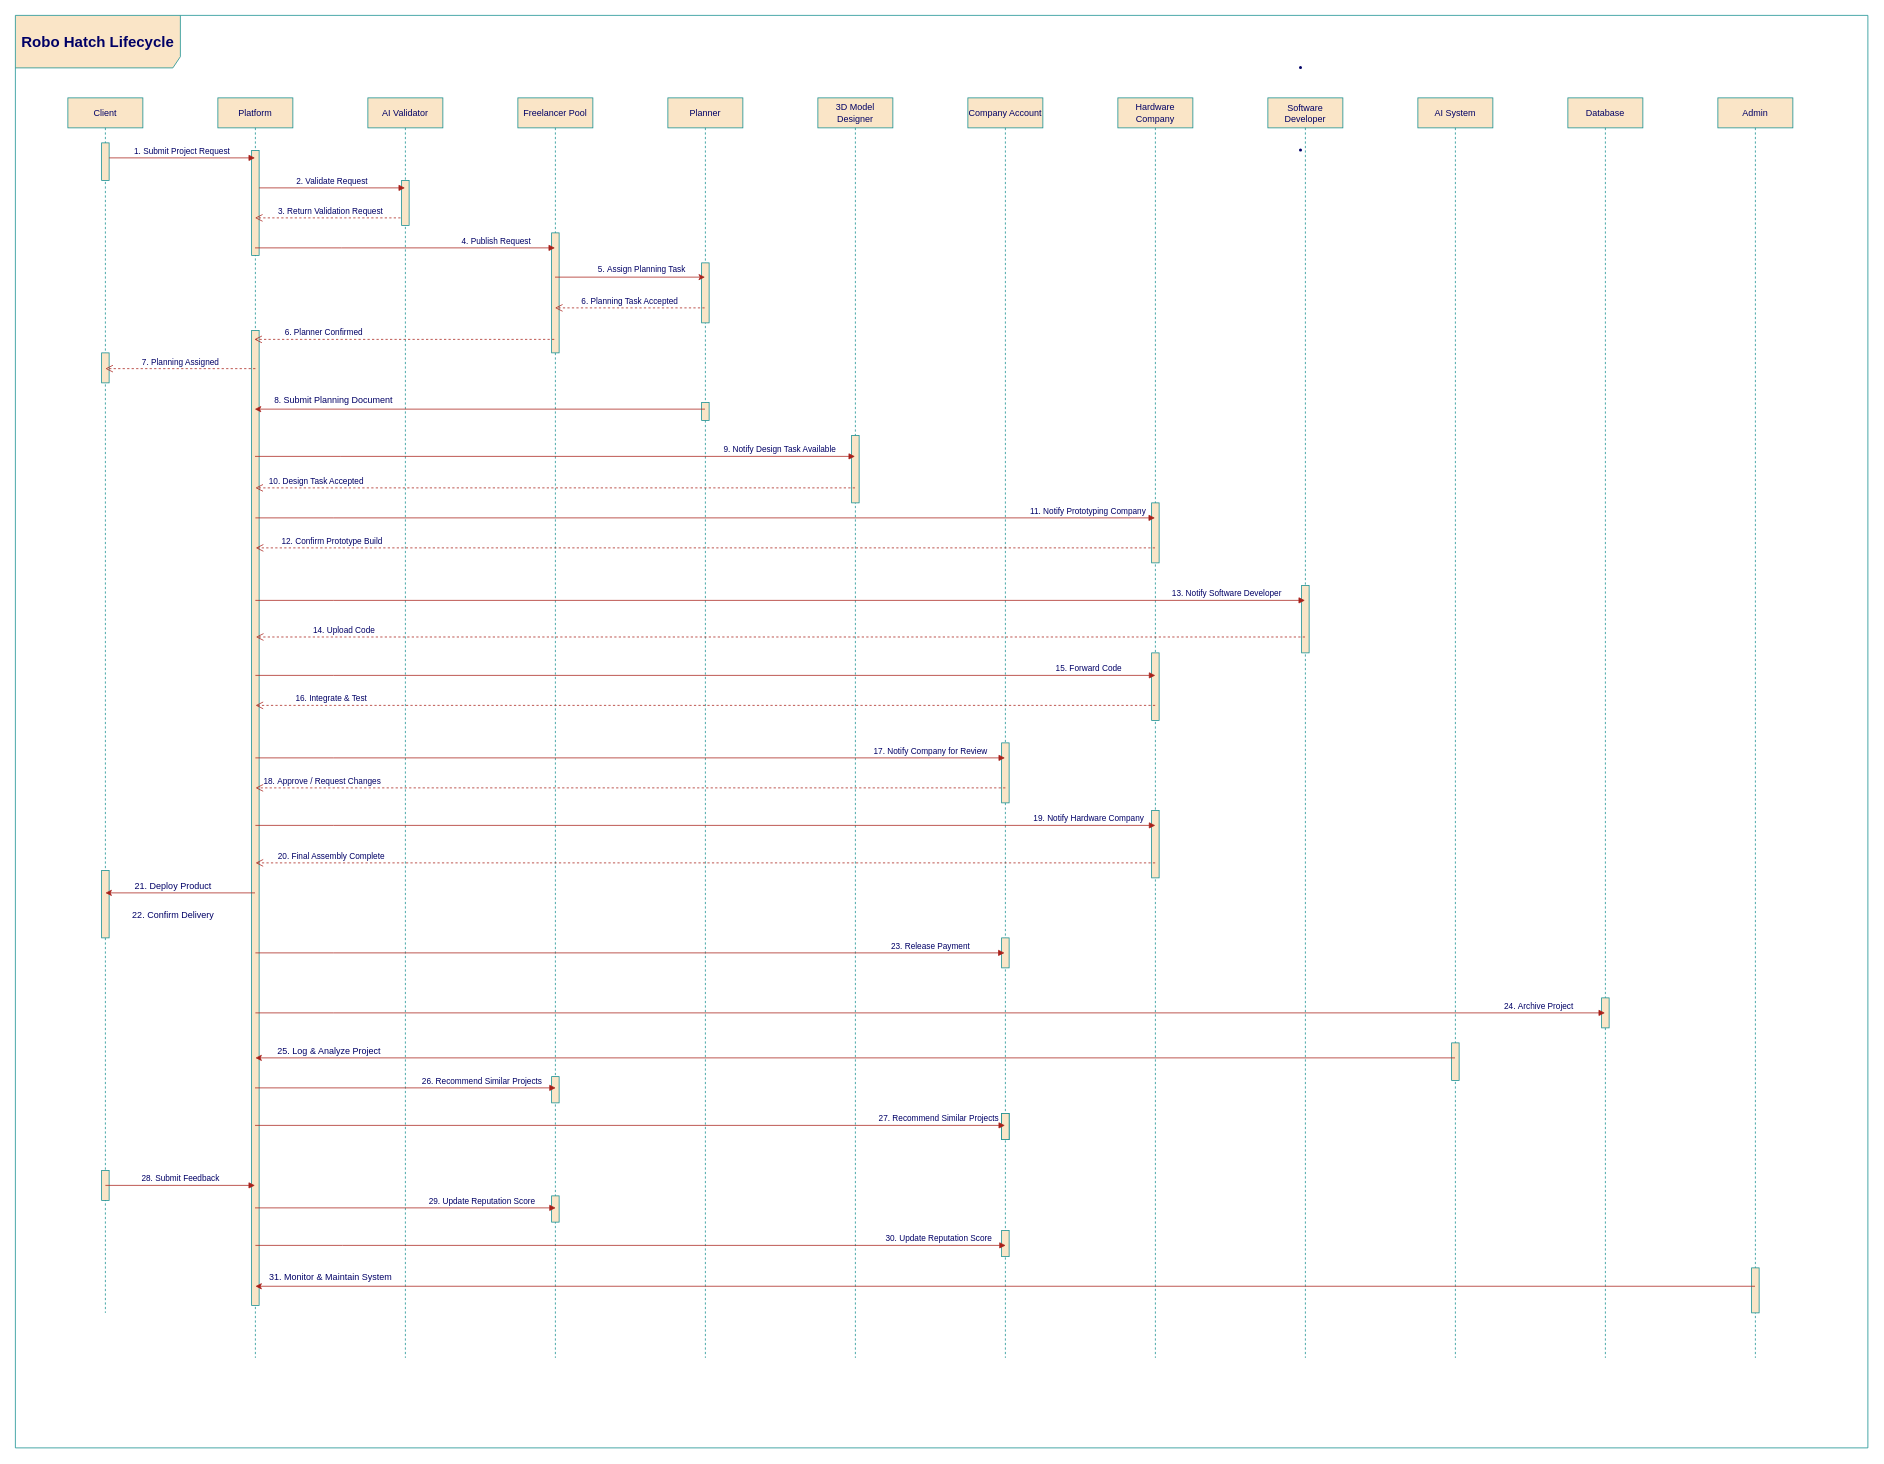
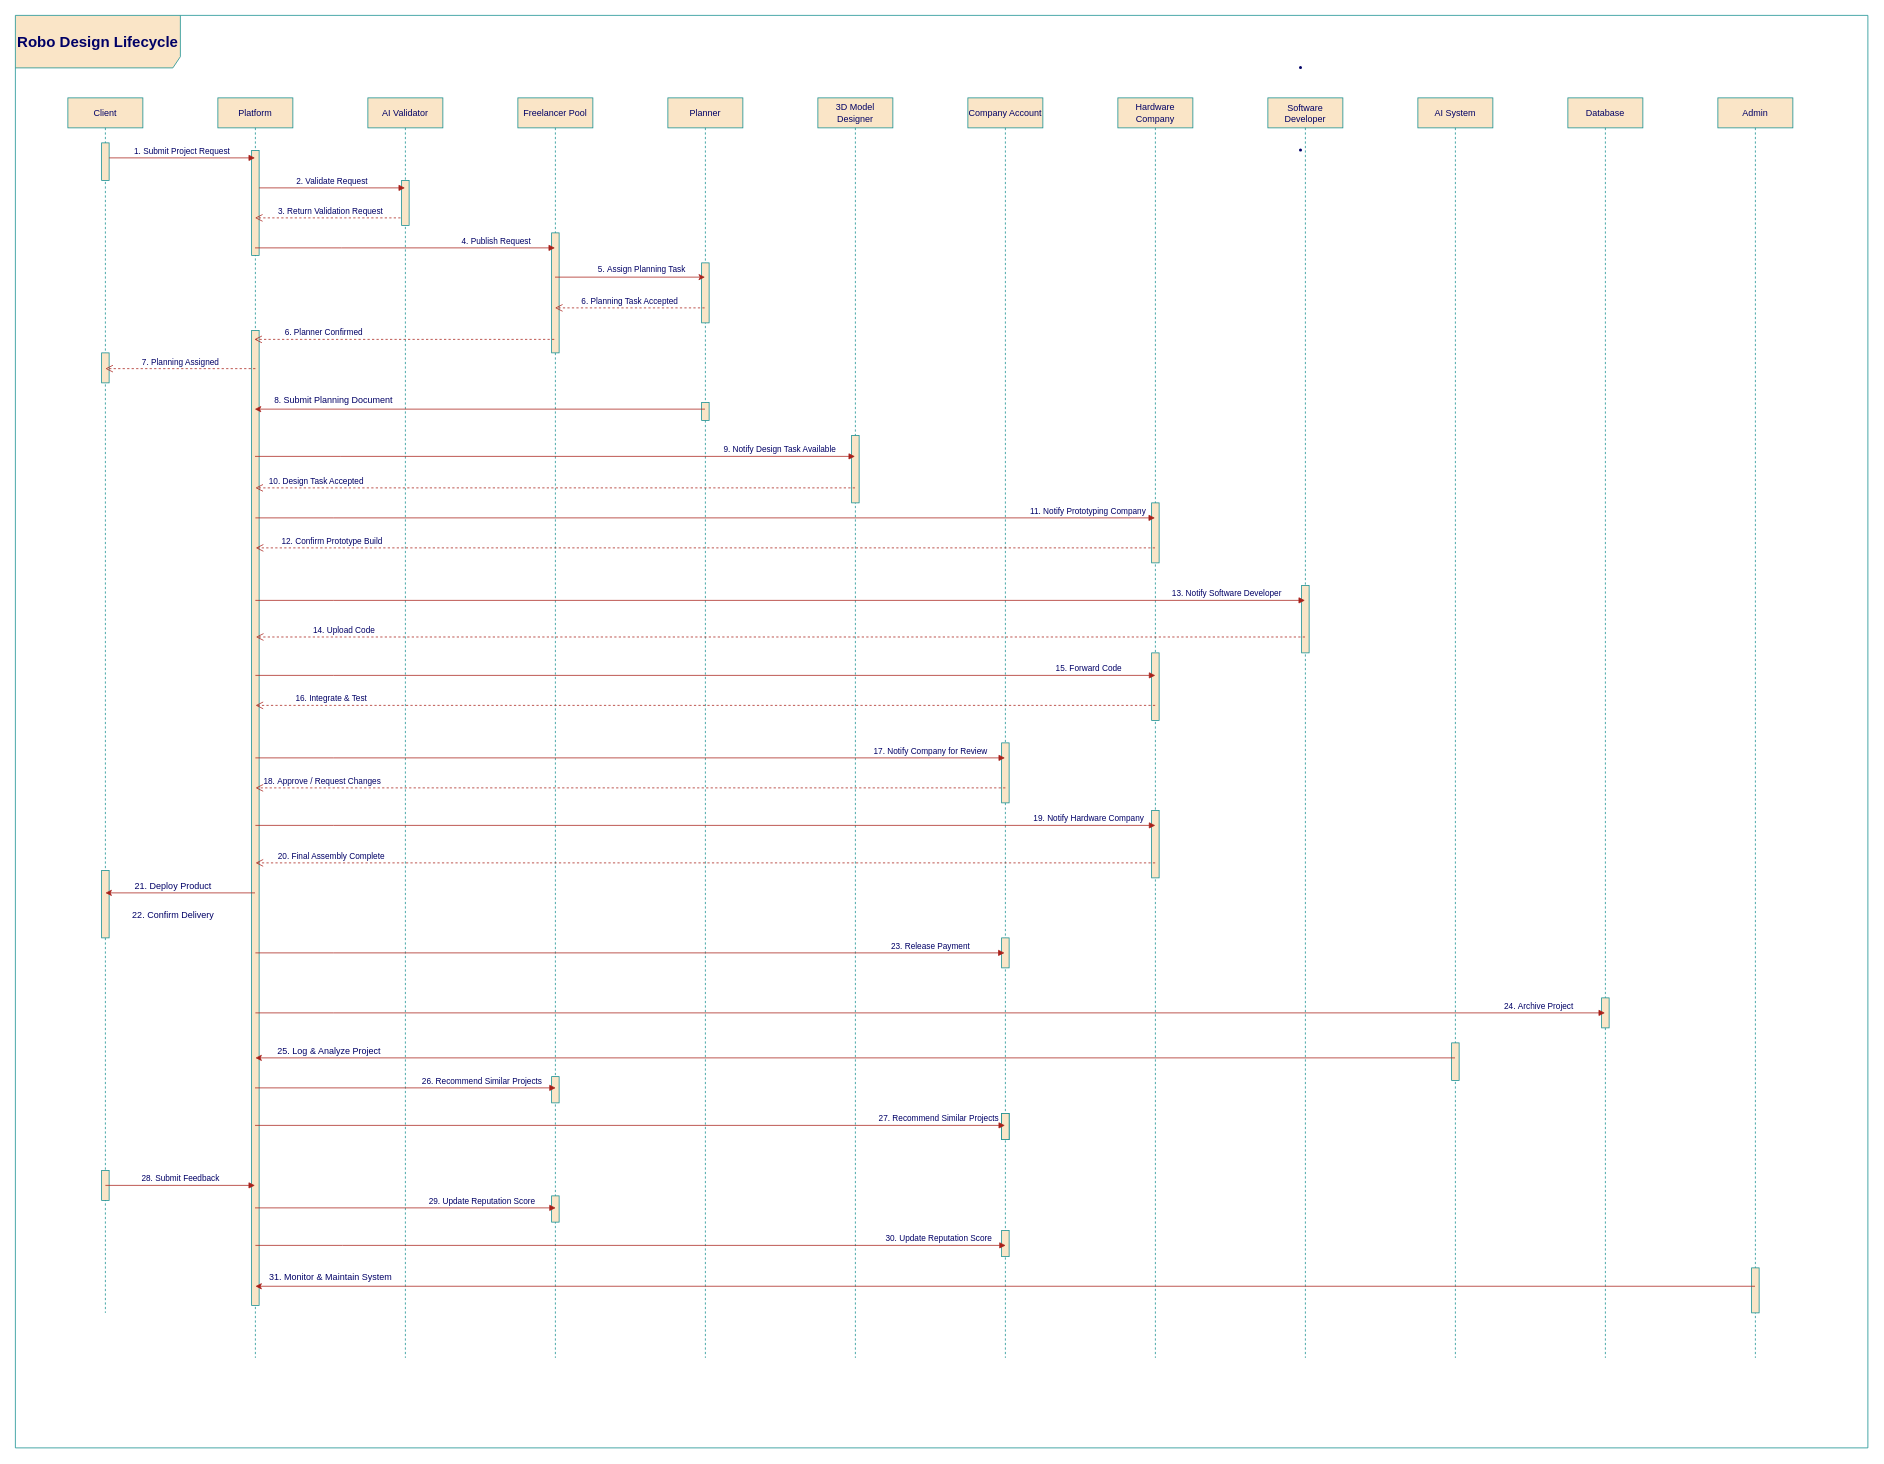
(98, 42) -> (98, 42)
